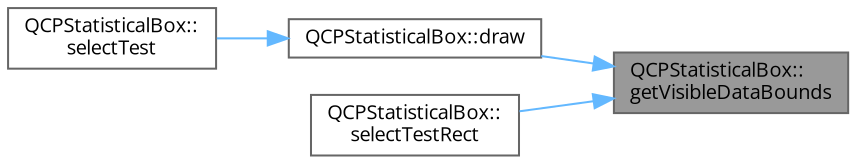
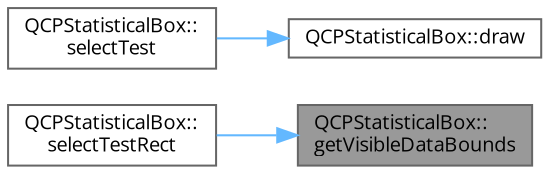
(567, 60) -> none
